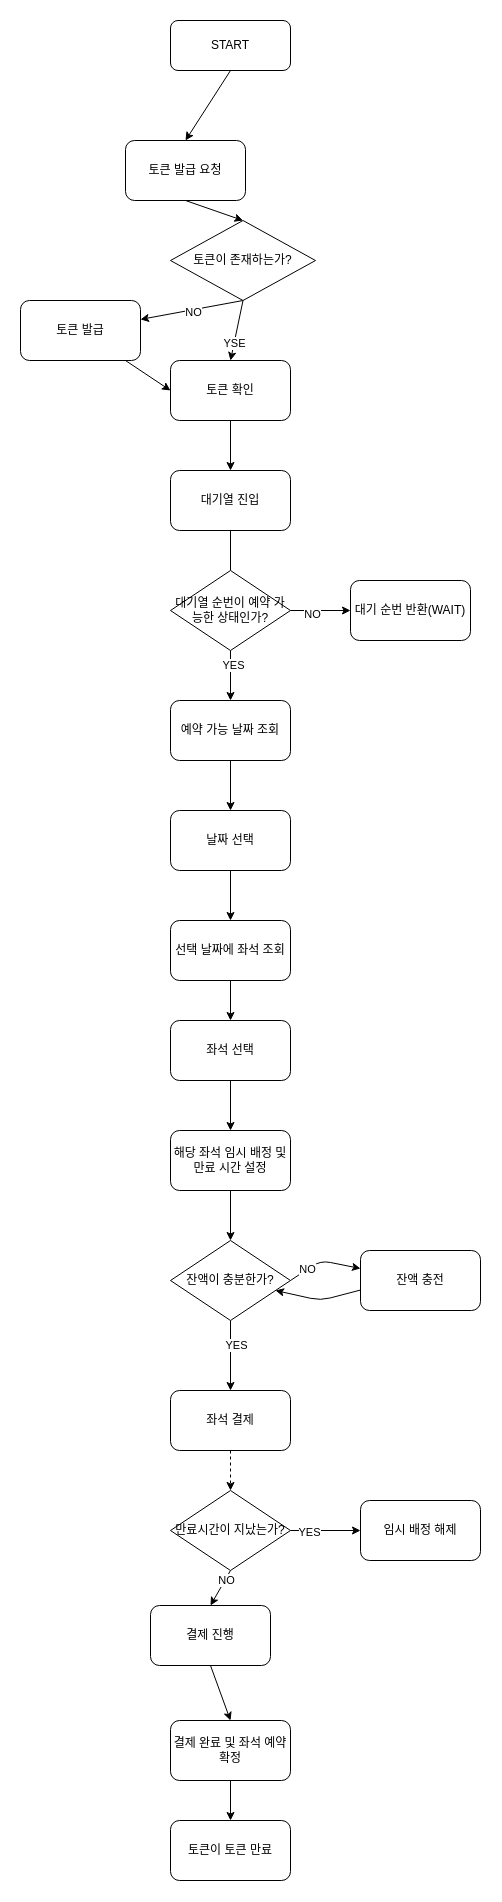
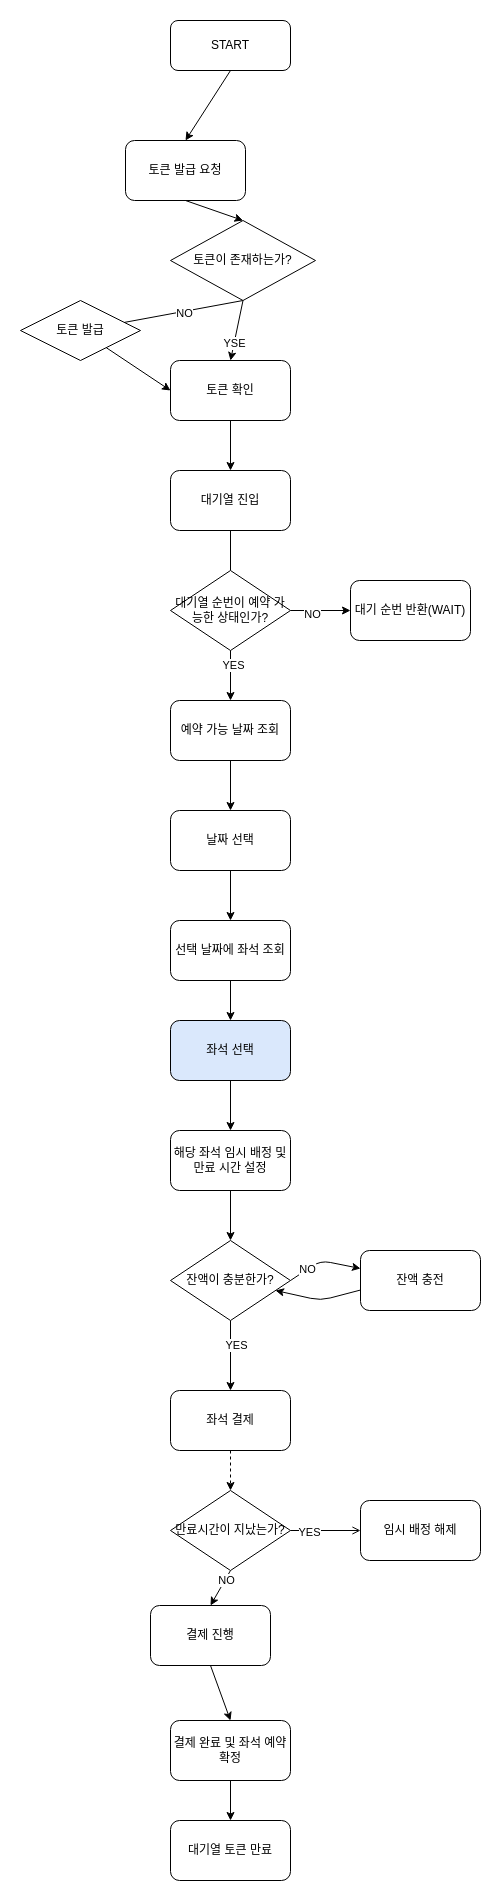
(149, 318) -> (137, 320)
(81, 331) -> (81, 331)
(231, 1051) -> (231, 1051)
(352, 1531) -> (354, 1531)
(231, 1851) -> (231, 1851)
